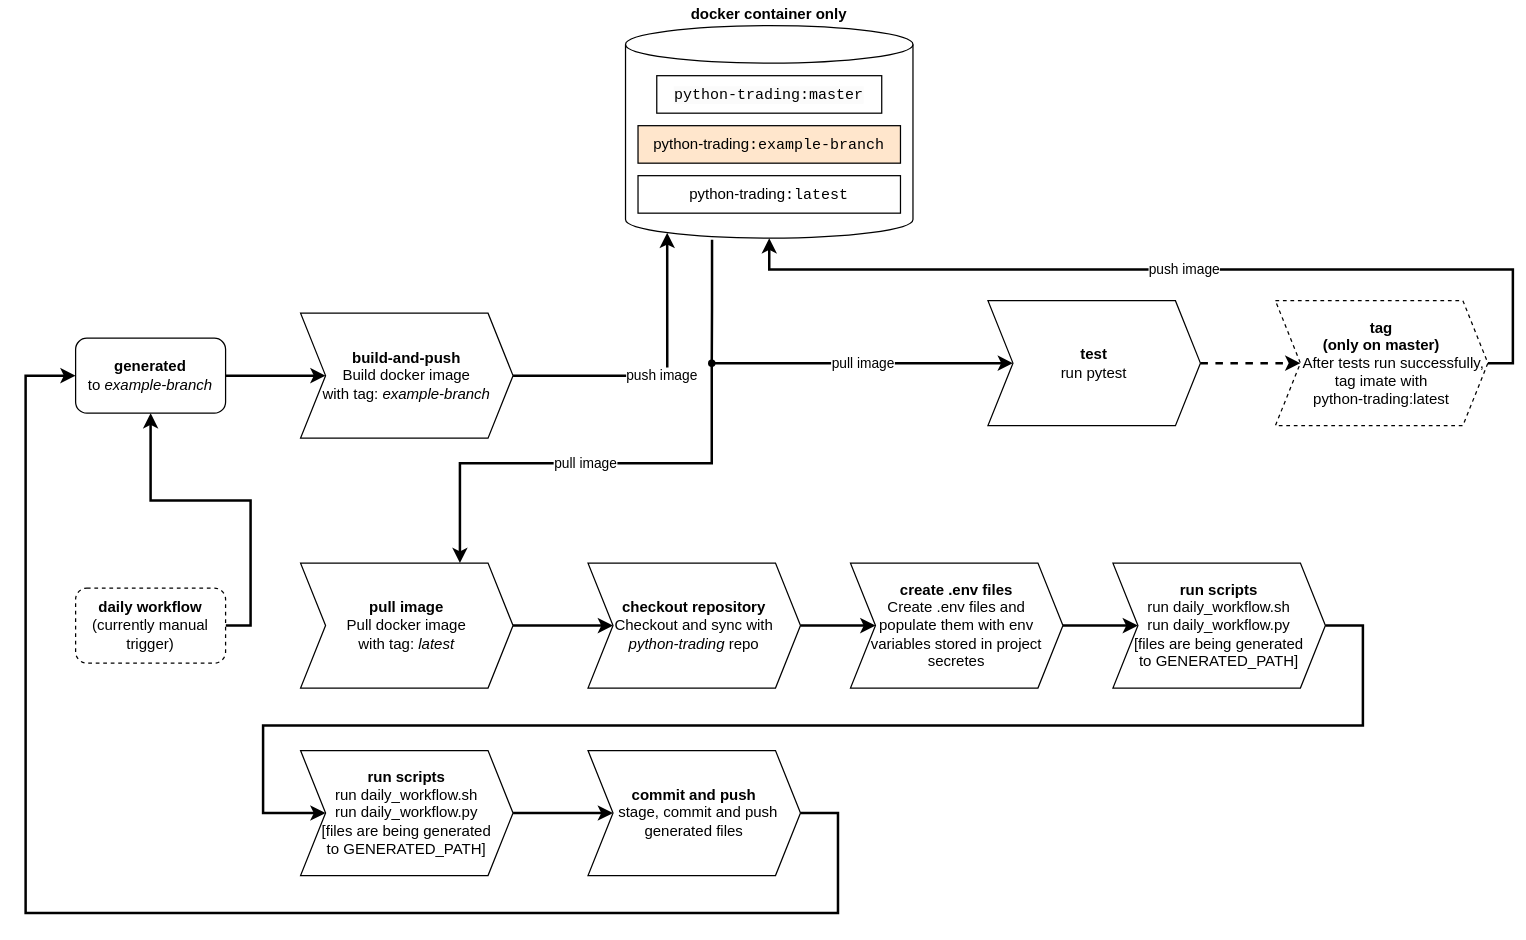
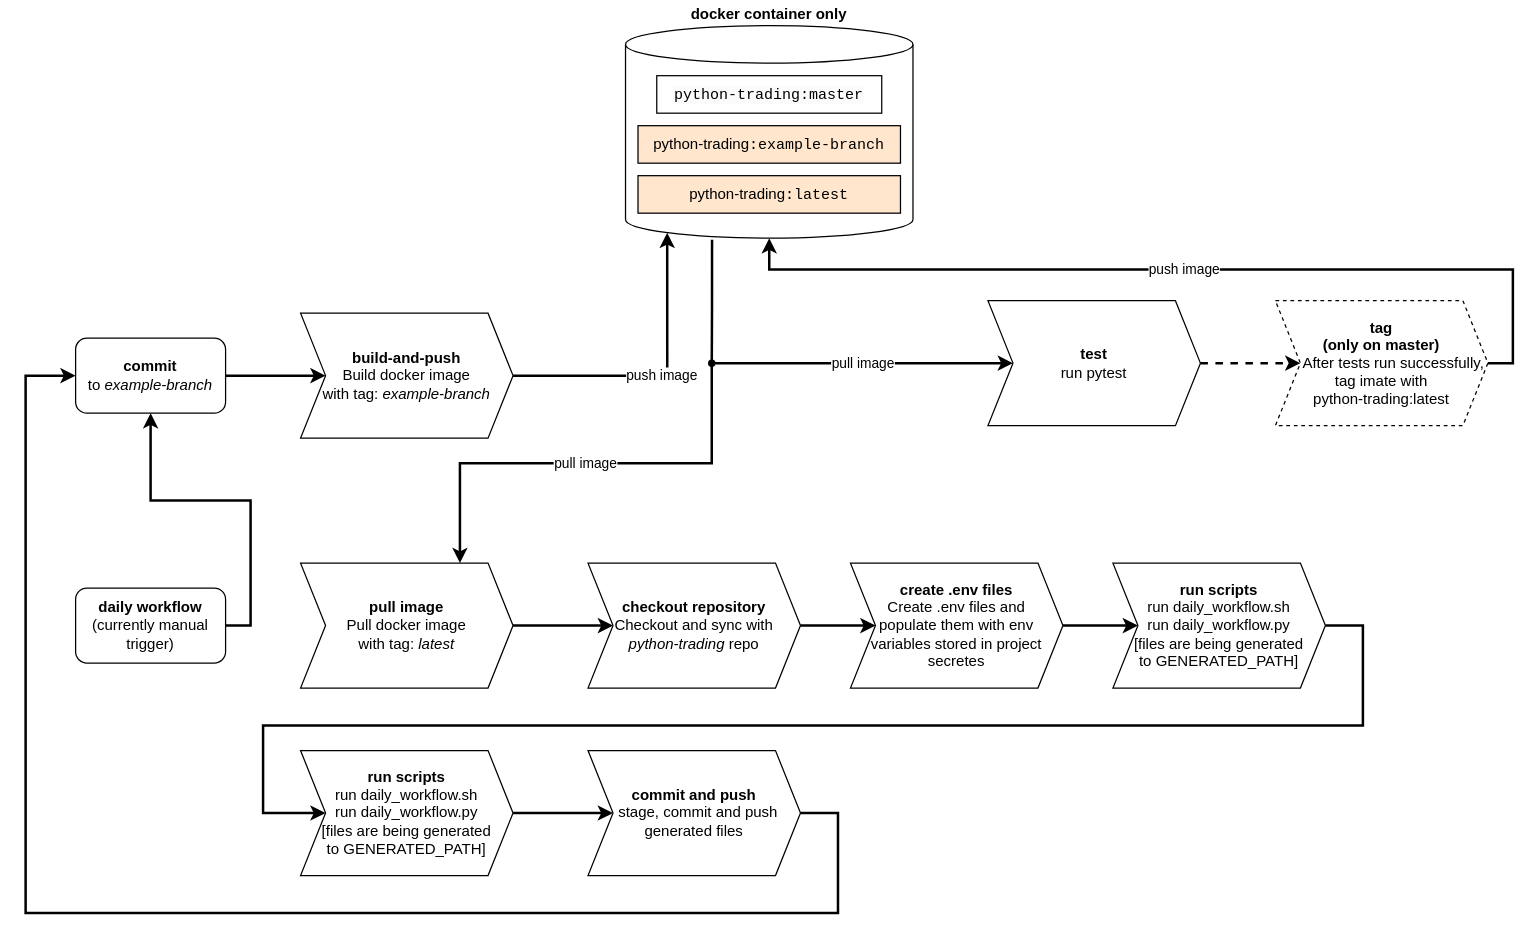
(769, 194) -> (769, 194)
(151, 376) -> (151, 376)
(151, 626) -> (151, 626)
